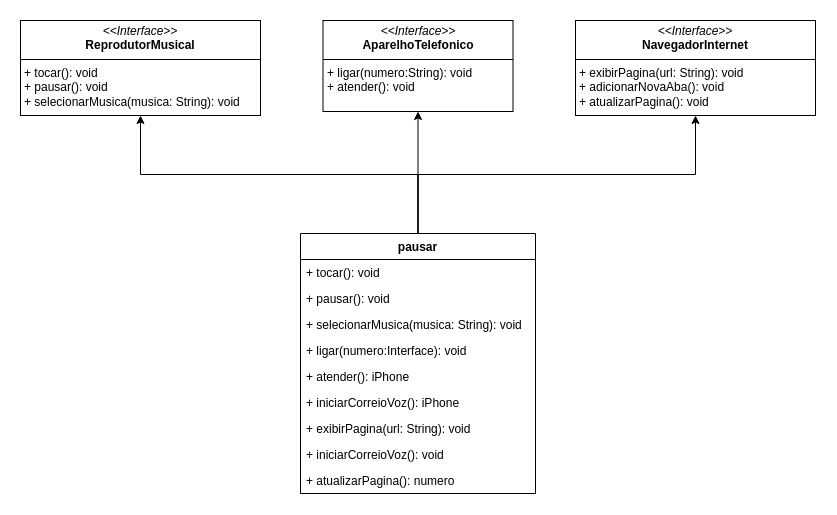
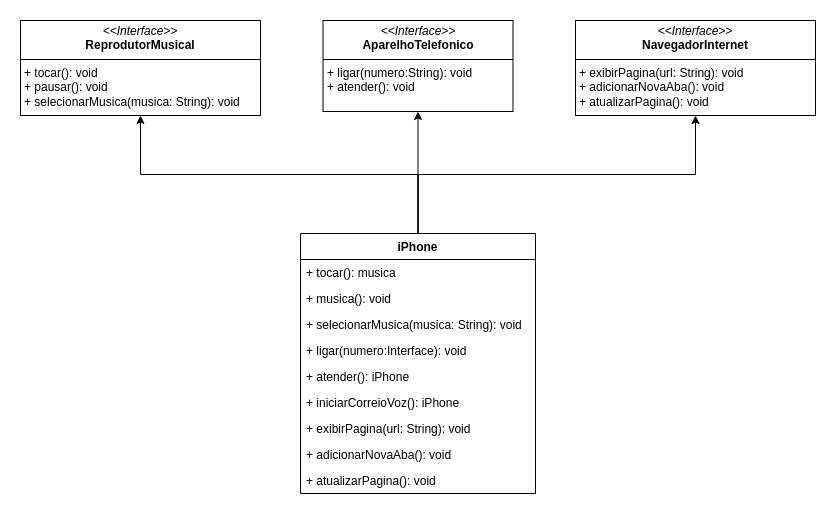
(418, 248) -> (418, 248)
(351, 274) -> (357, 274)
(354, 300) -> (352, 300)
(385, 456) -> (385, 456)
(388, 482) -> (380, 482)
